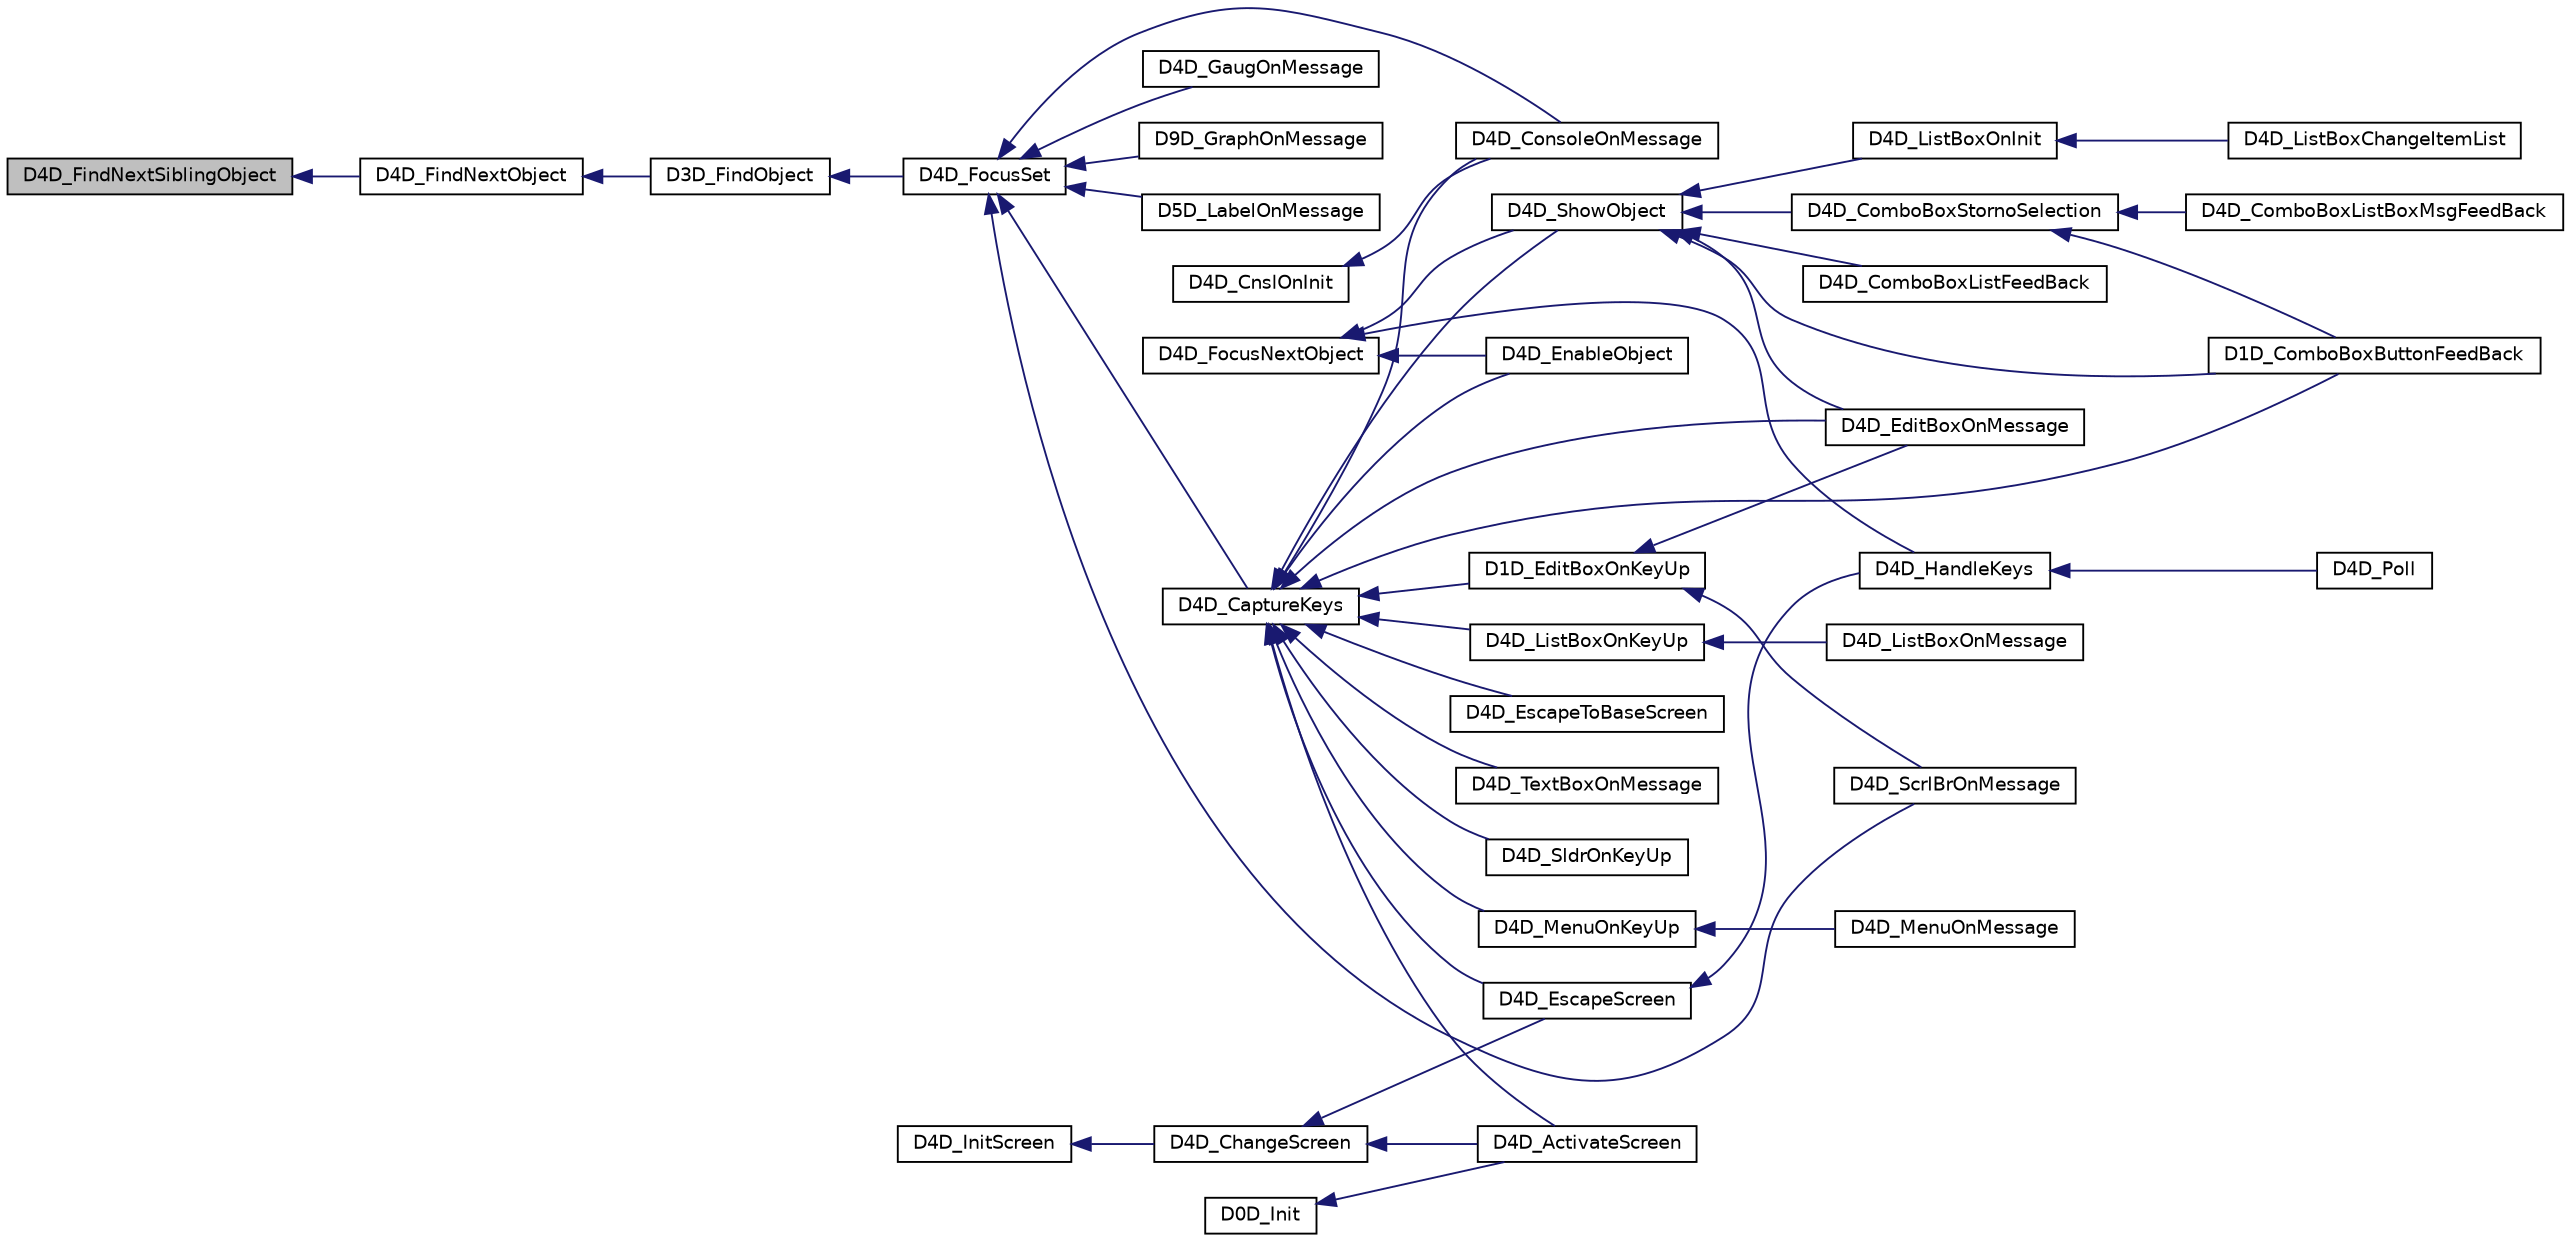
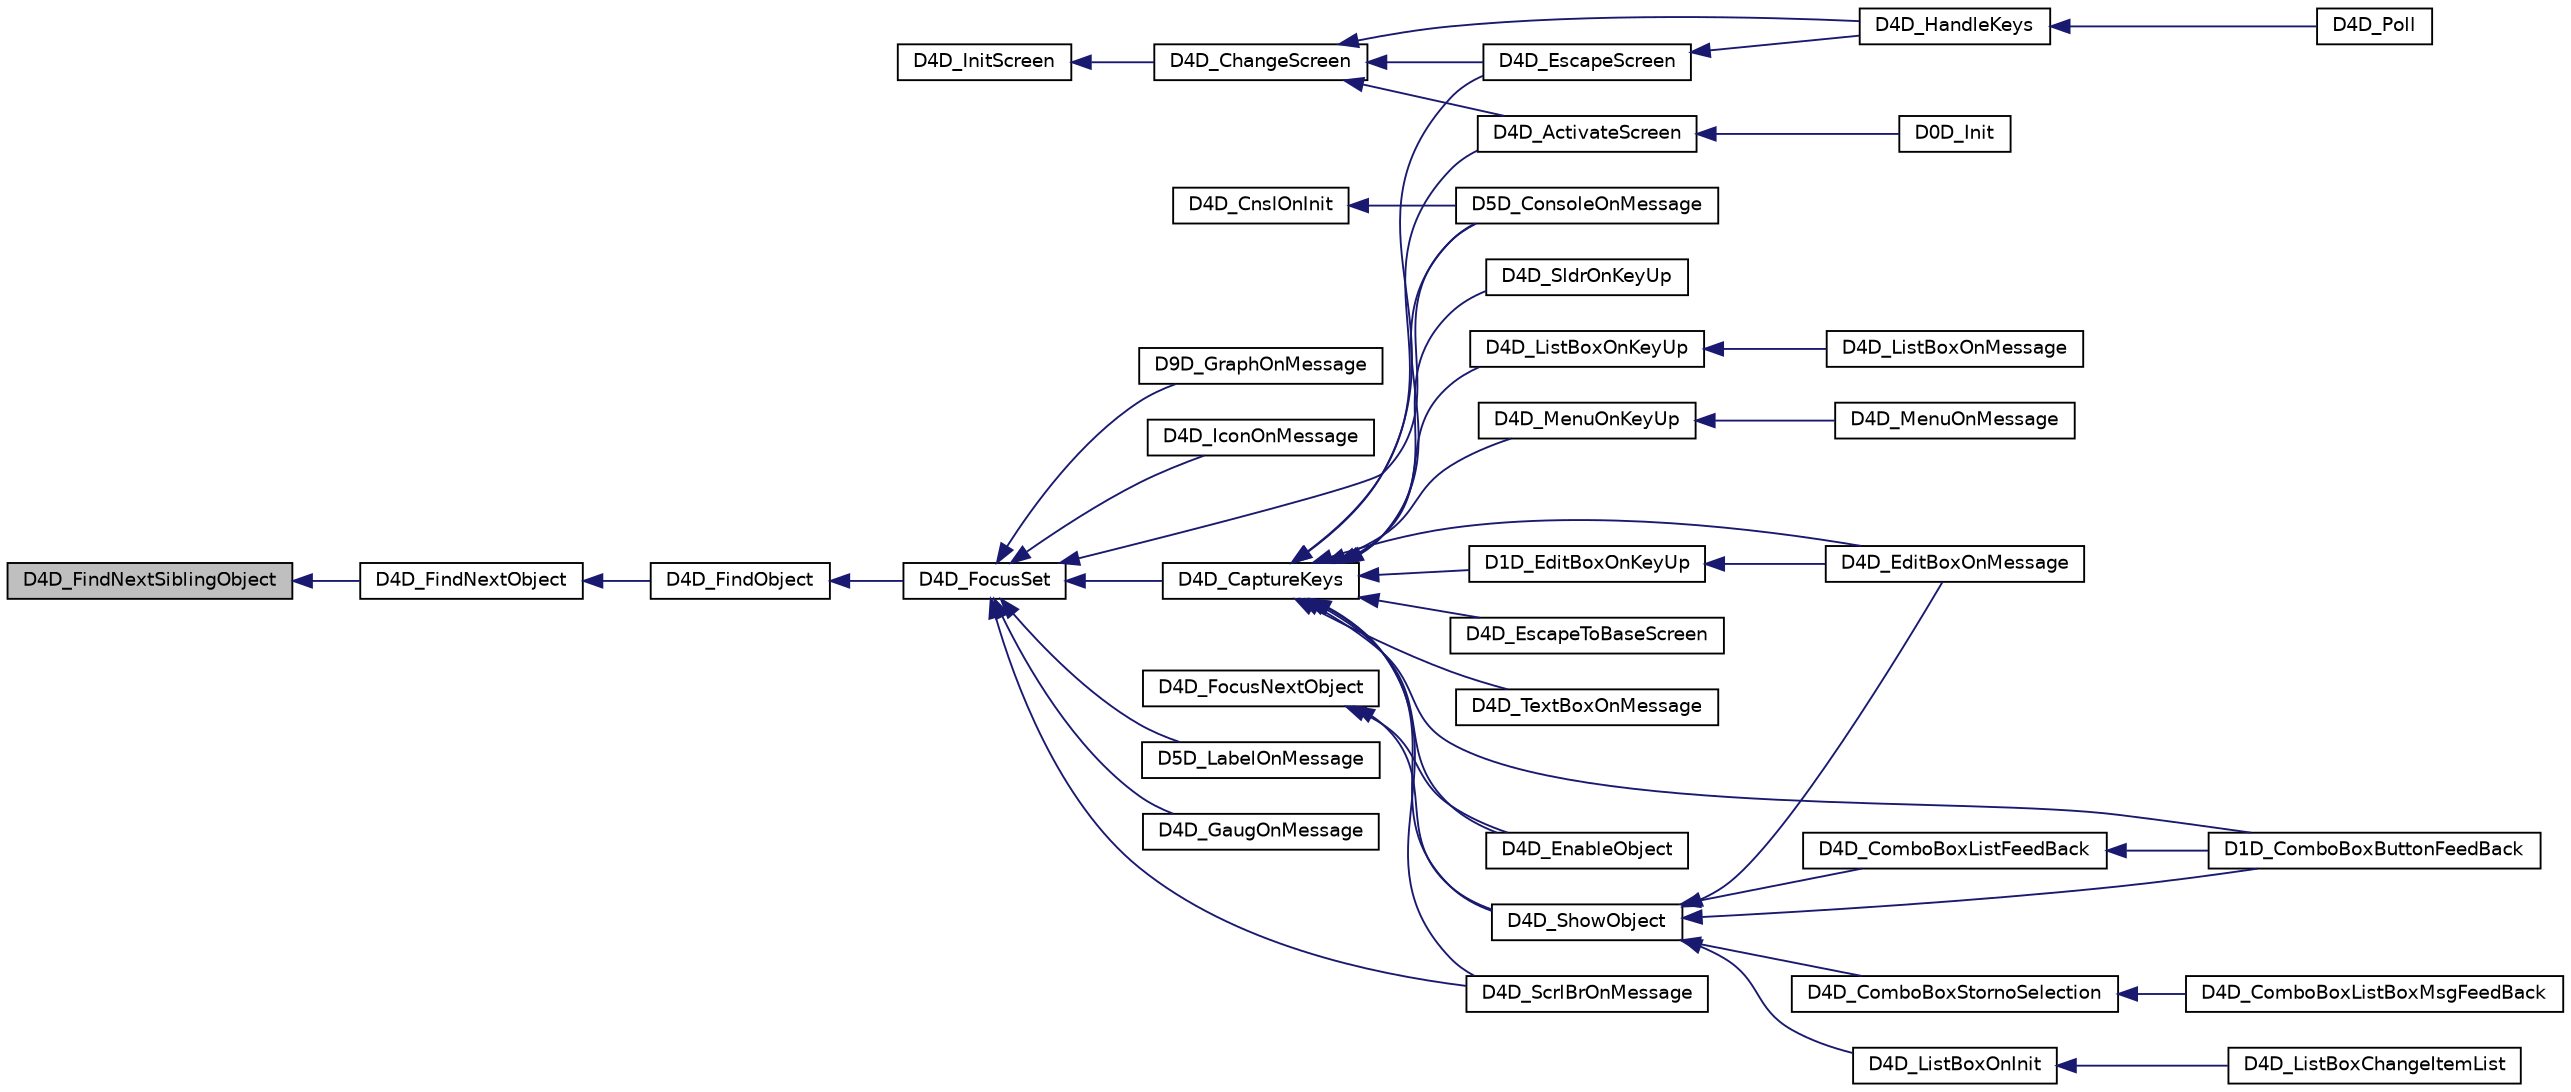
(1587, 141) -> (1587, 206)
(740, 176) -> (740, 581)
(2205, 280) -> (2167, 851)
(1701, 311) -> (1608, 18)
none -> (1261, 438)
(1805, 689) -> (1408, 851)
(1420, 1181) -> (1808, 134)
